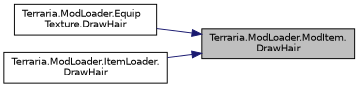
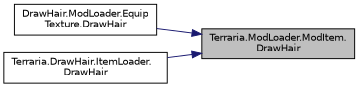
(86, 20) -> (86, 20)
(86, 68) -> (86, 68)
